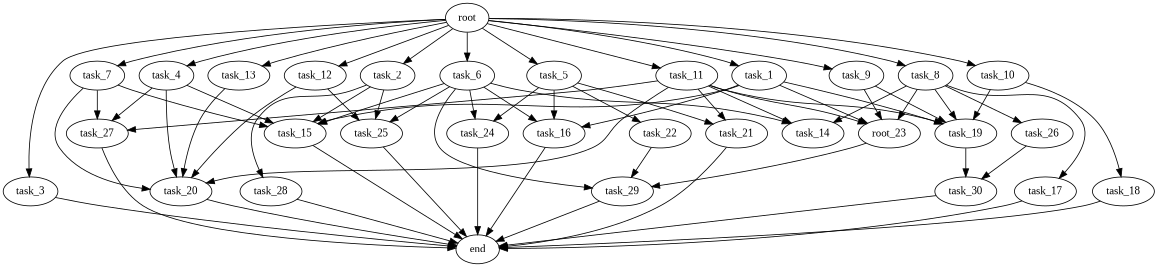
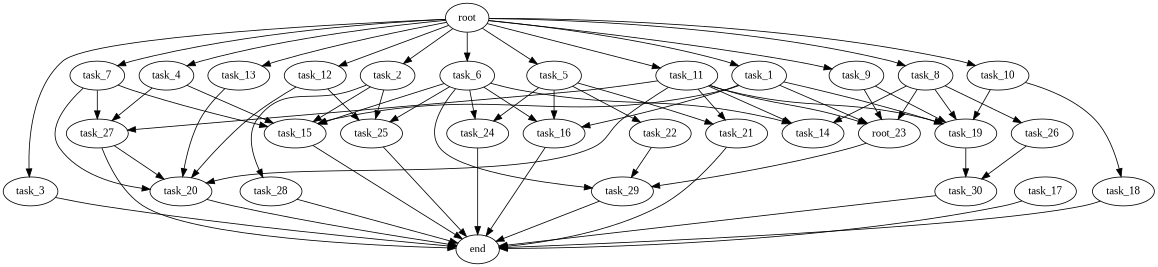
(1046, 97) -> none
(168, 132) -> (136, 160)
